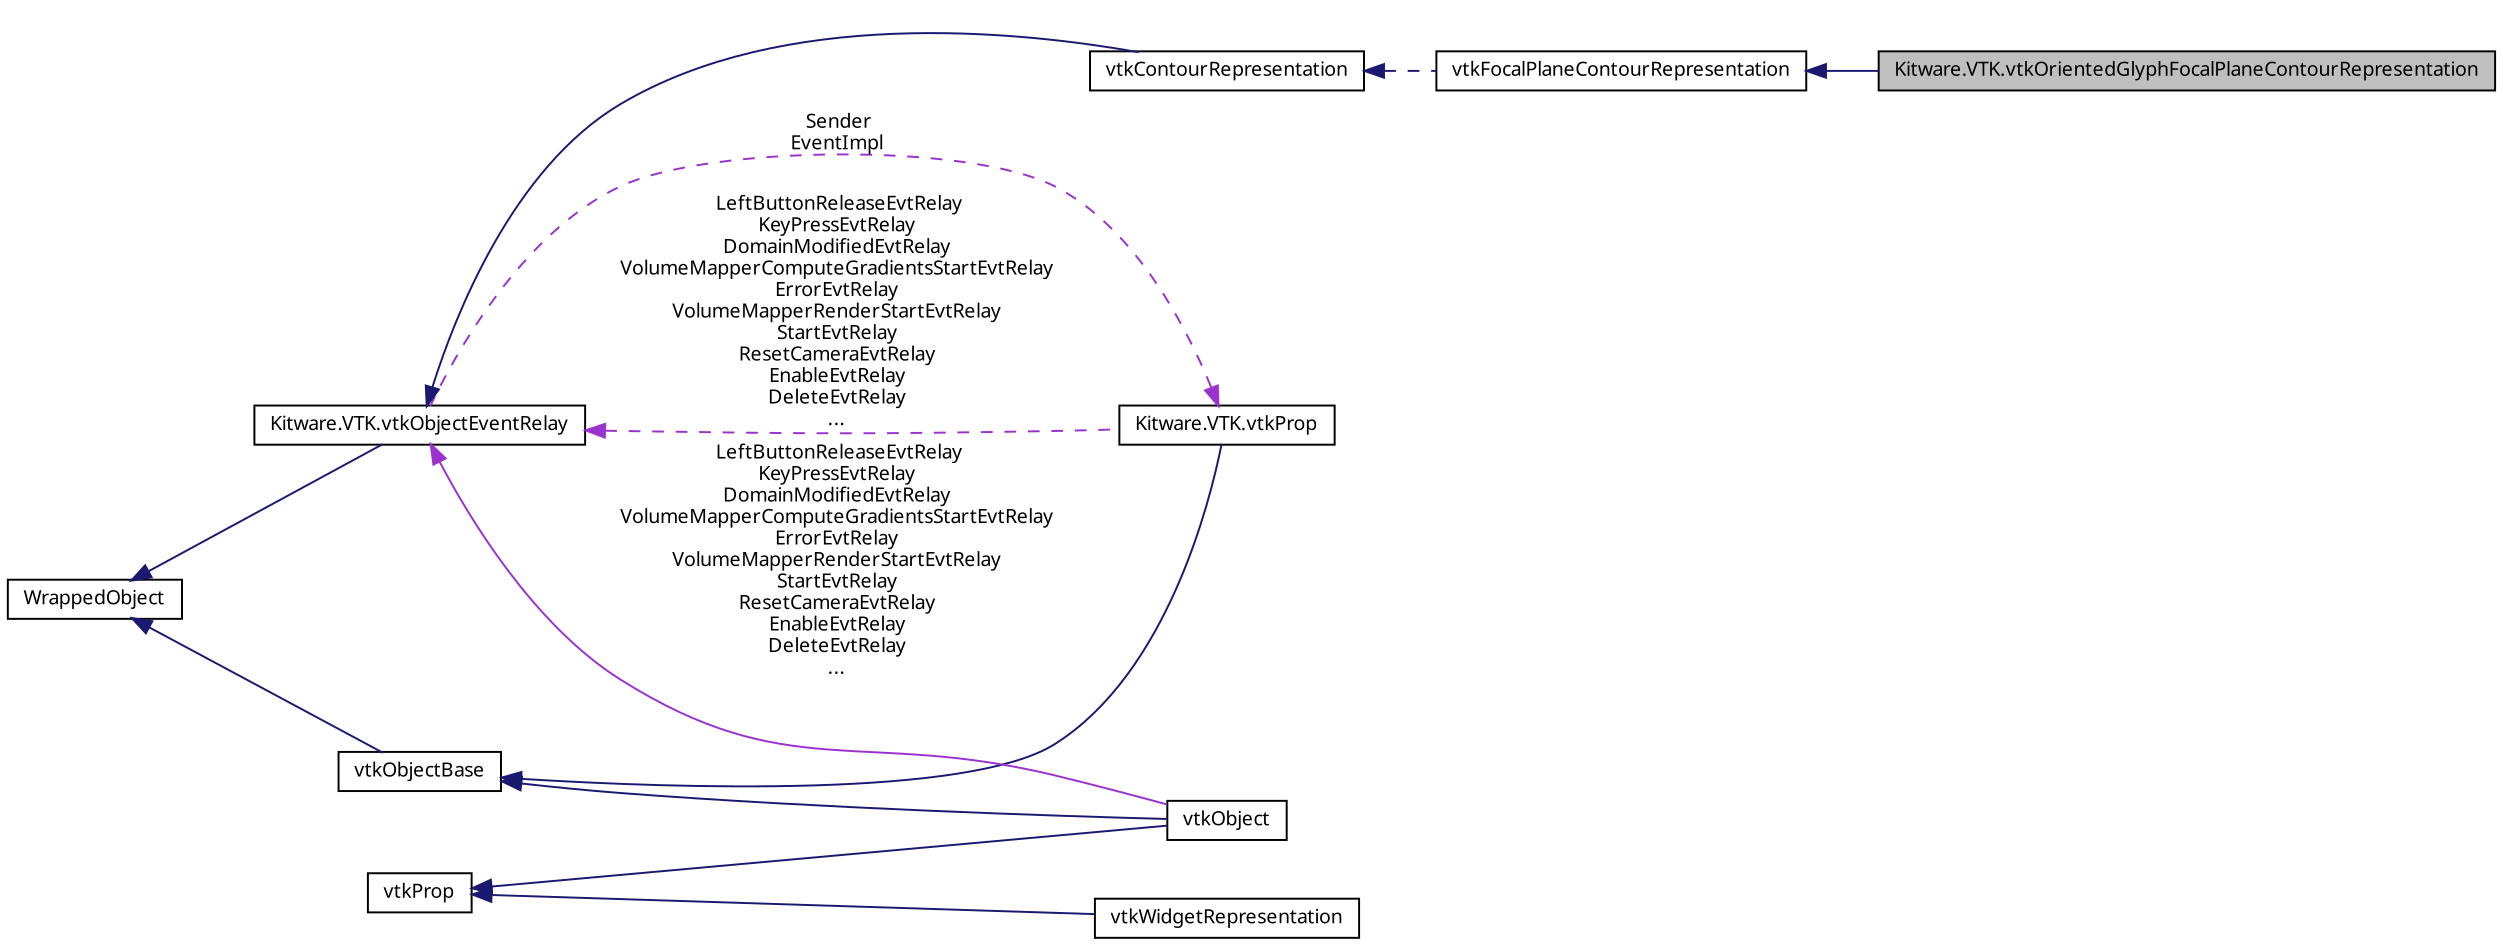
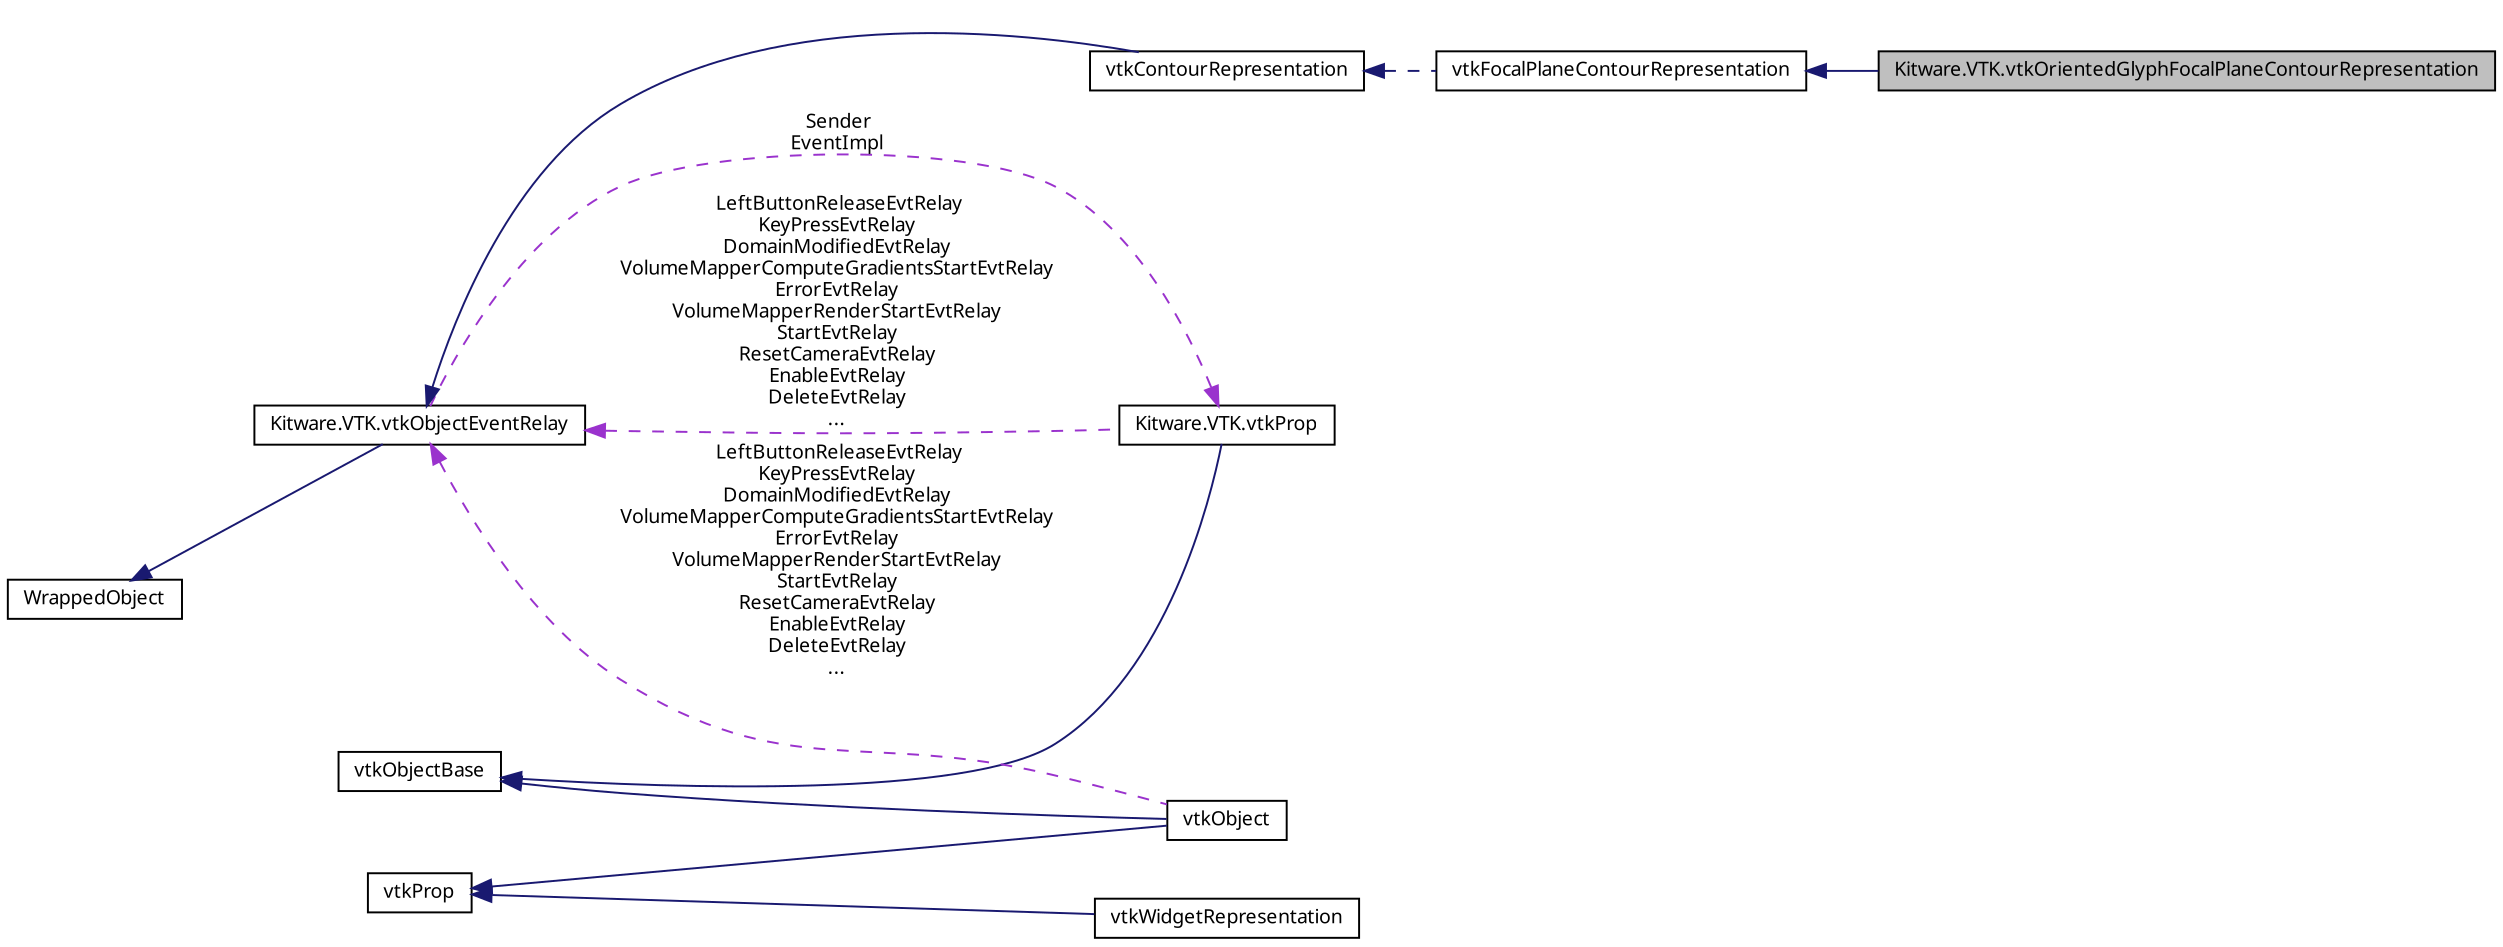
(266, 690) -> none
(748, 736) -> (748, 736)
